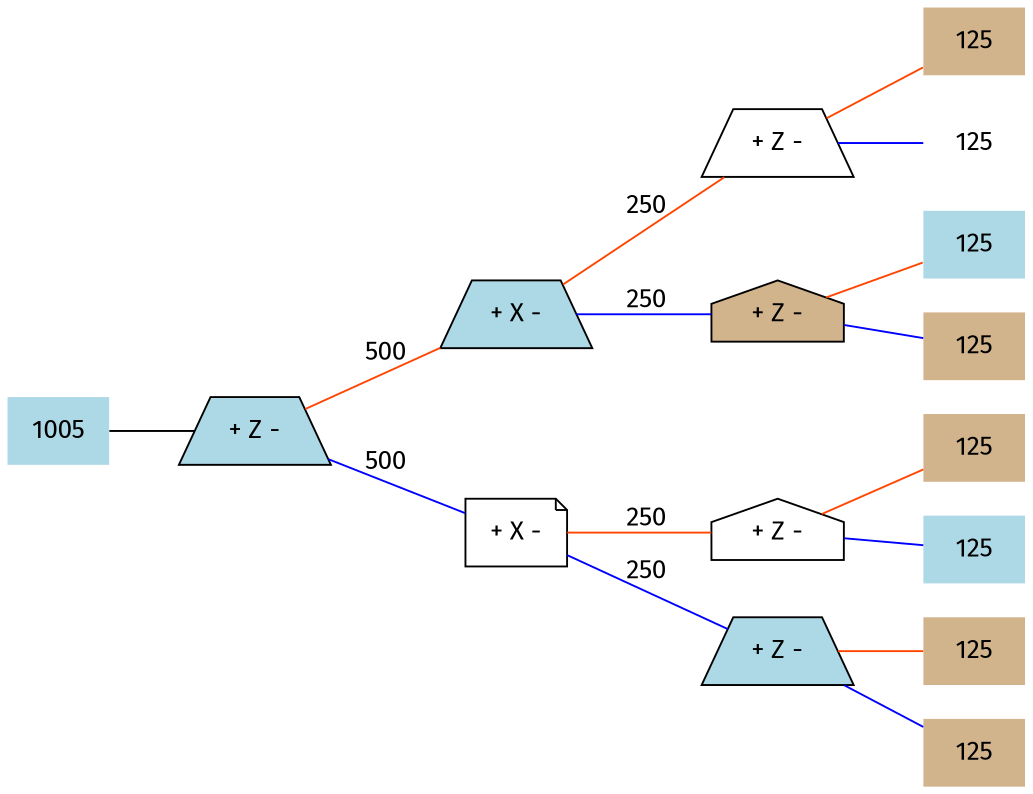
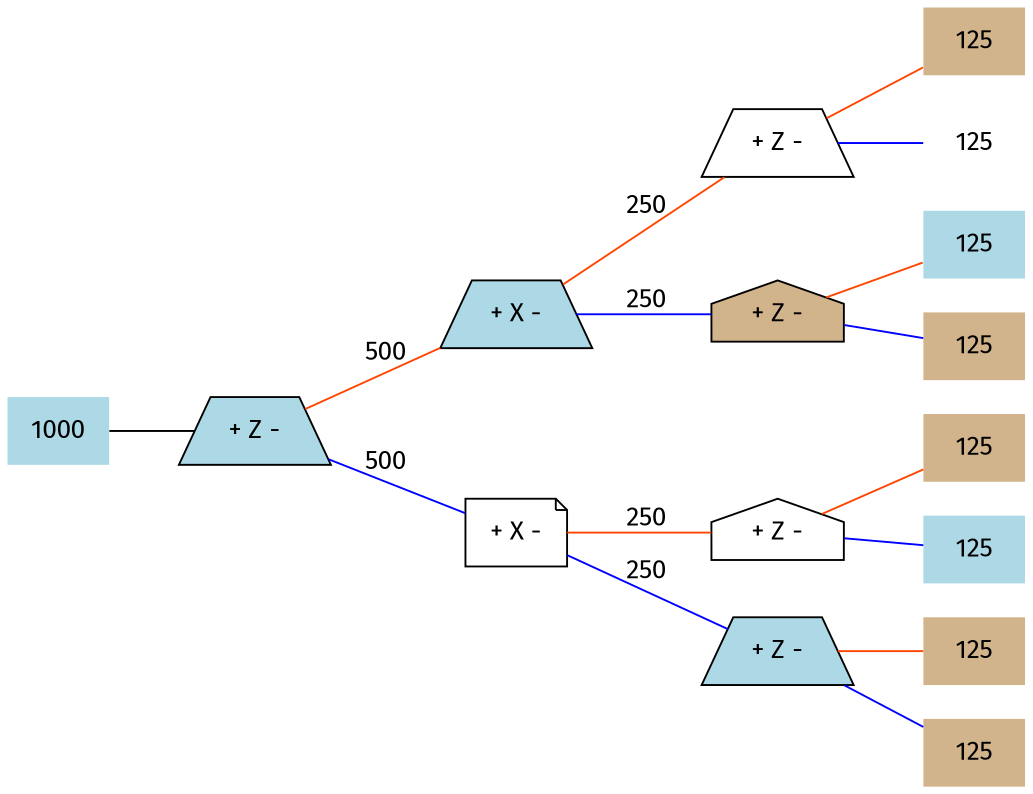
(58, 431) -> (58, 431)
